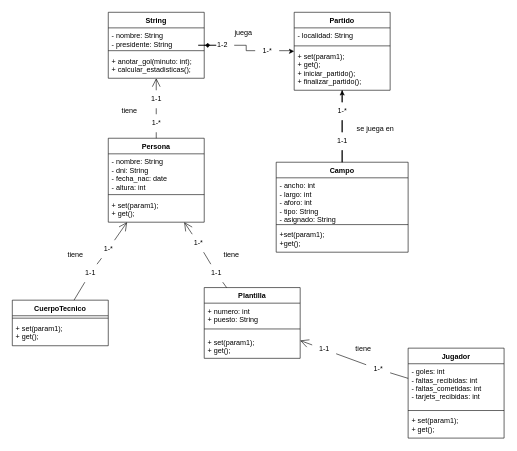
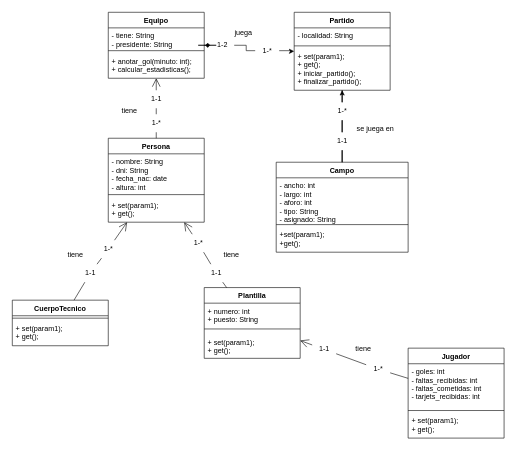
(156, 20) -> (156, 20)
(140, 36) -> (137, 36)
